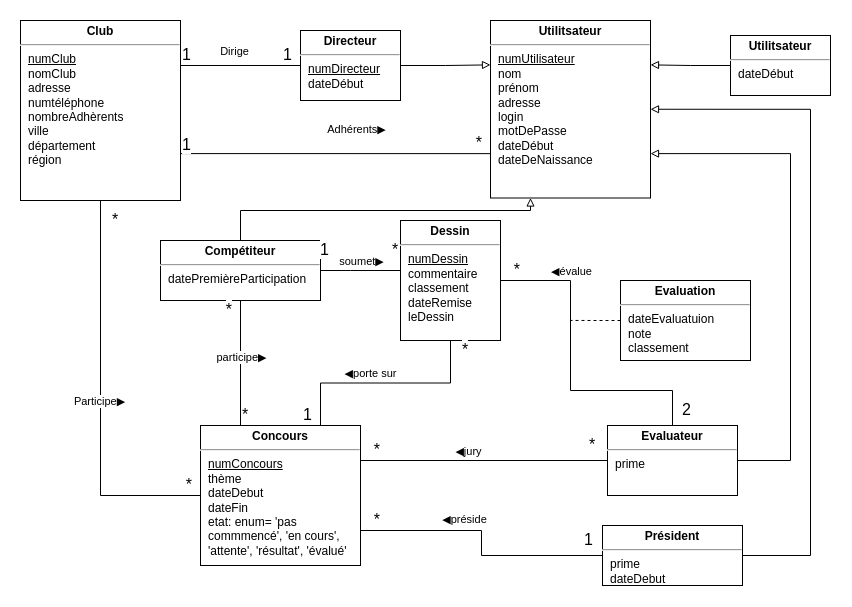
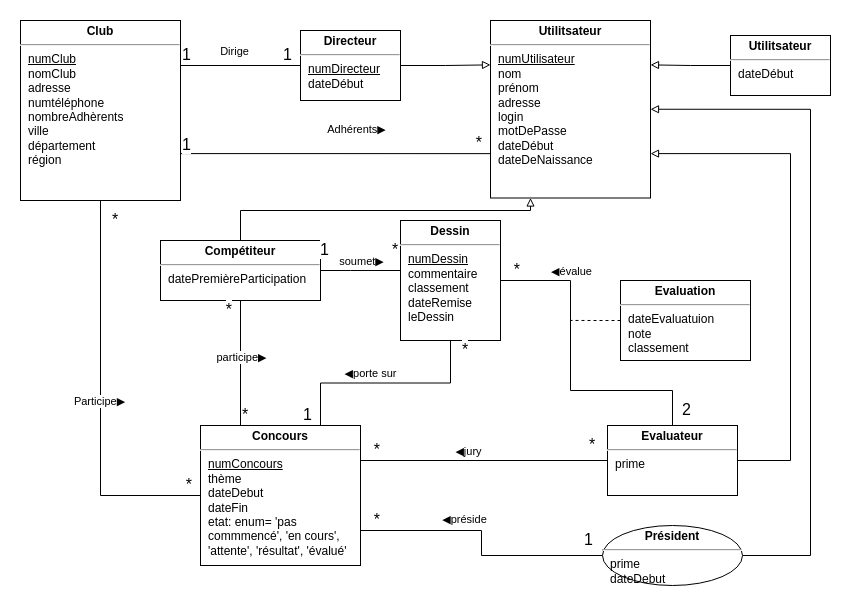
(673, 556) -> (673, 556)
